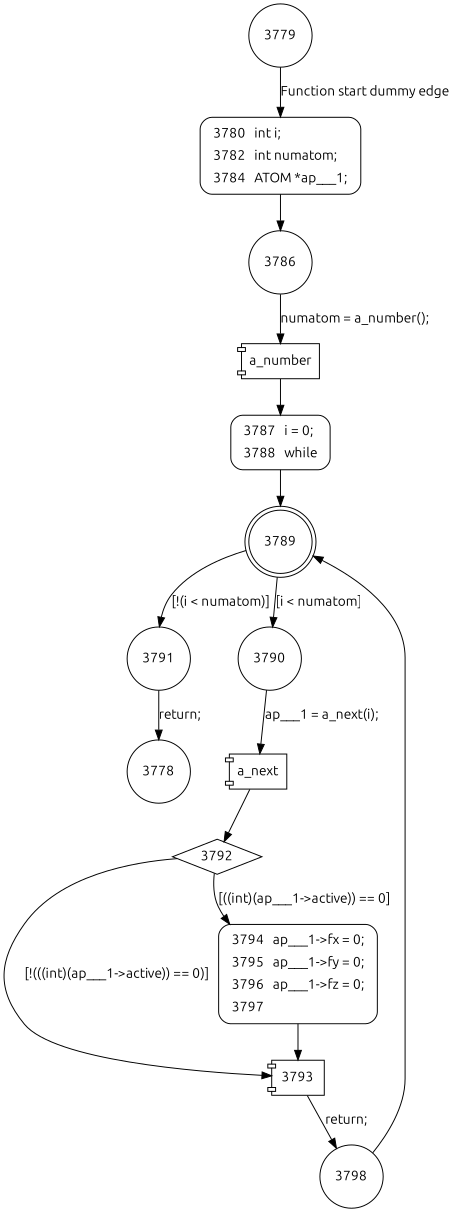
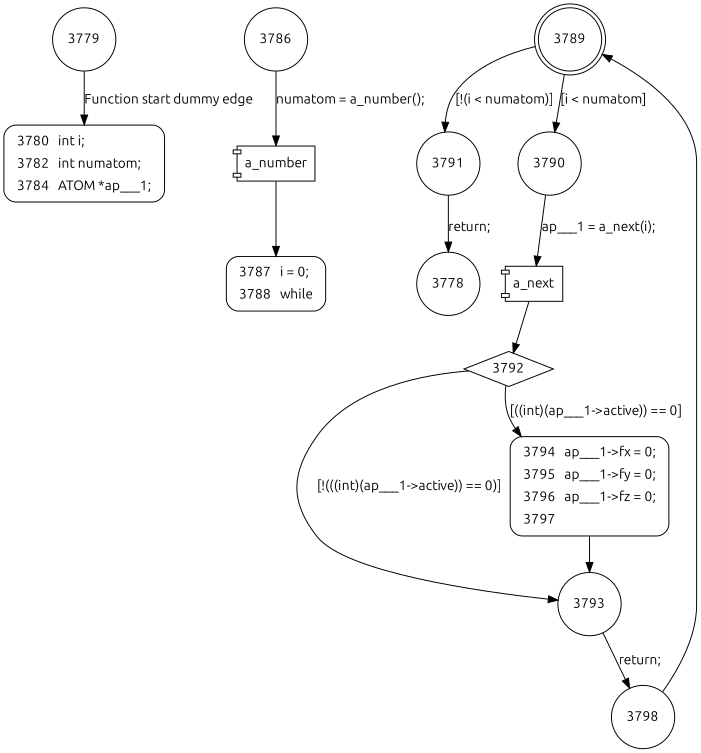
(280, 208) -> none
(280, 483) -> none
(298, 1078) -> (590, 604)
